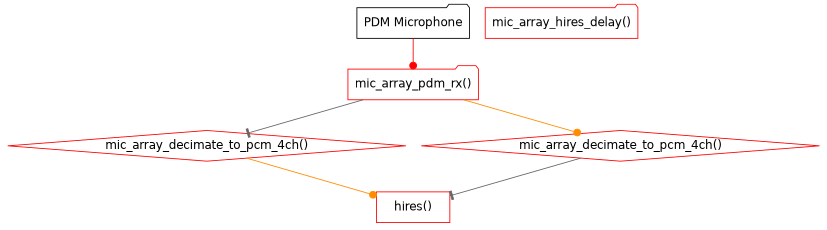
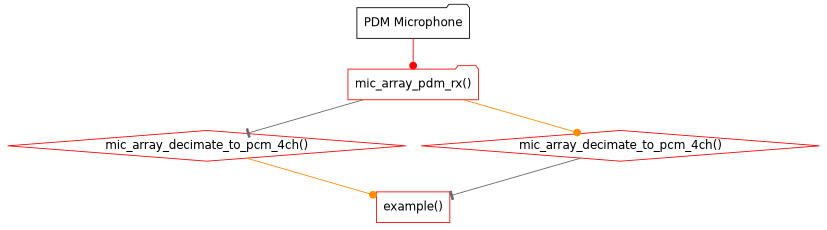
(562, 23) -> none
(413, 207) -> (413, 207)
